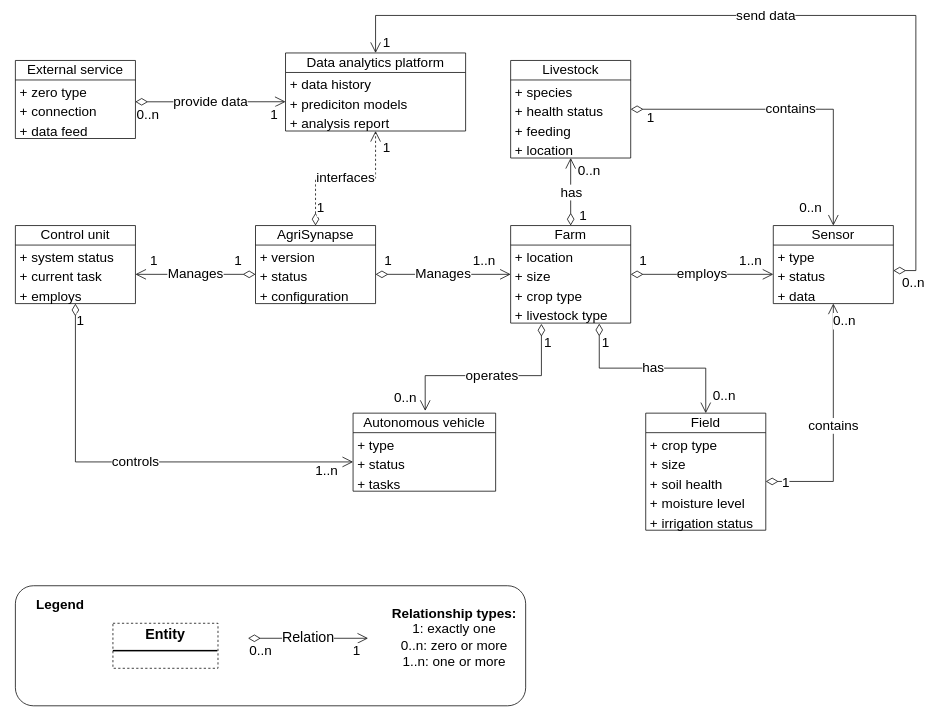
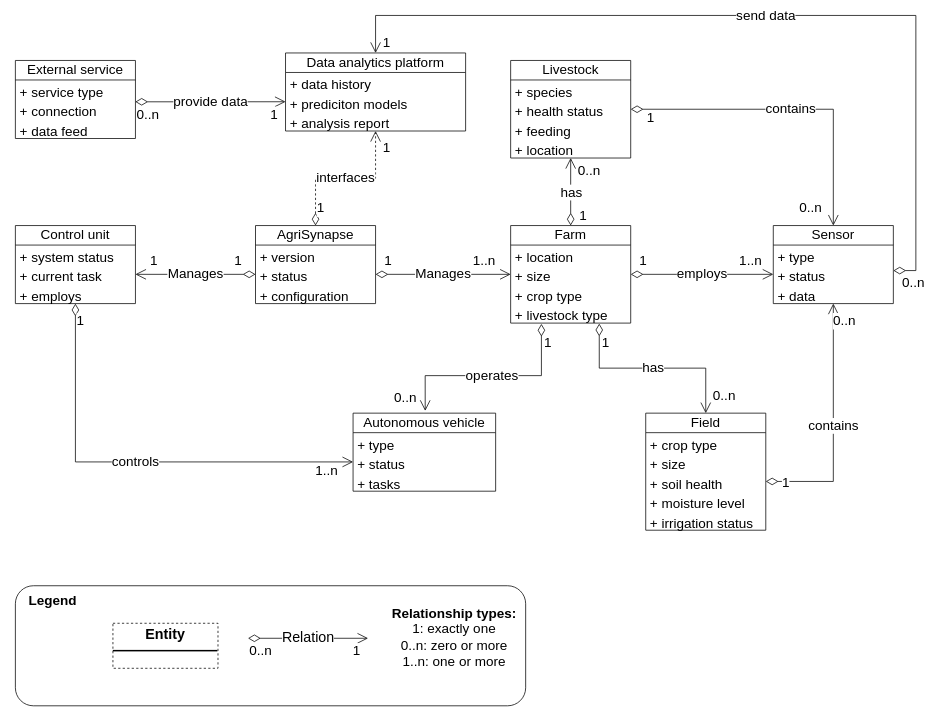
(58, 93) -> (68, 93)
(60, 604) -> (53, 600)
